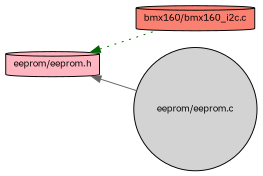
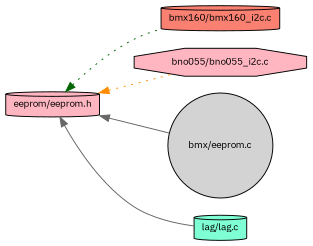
none -> (220, 62)
(195, 109) -> (220, 146)
none -> (220, 228)
